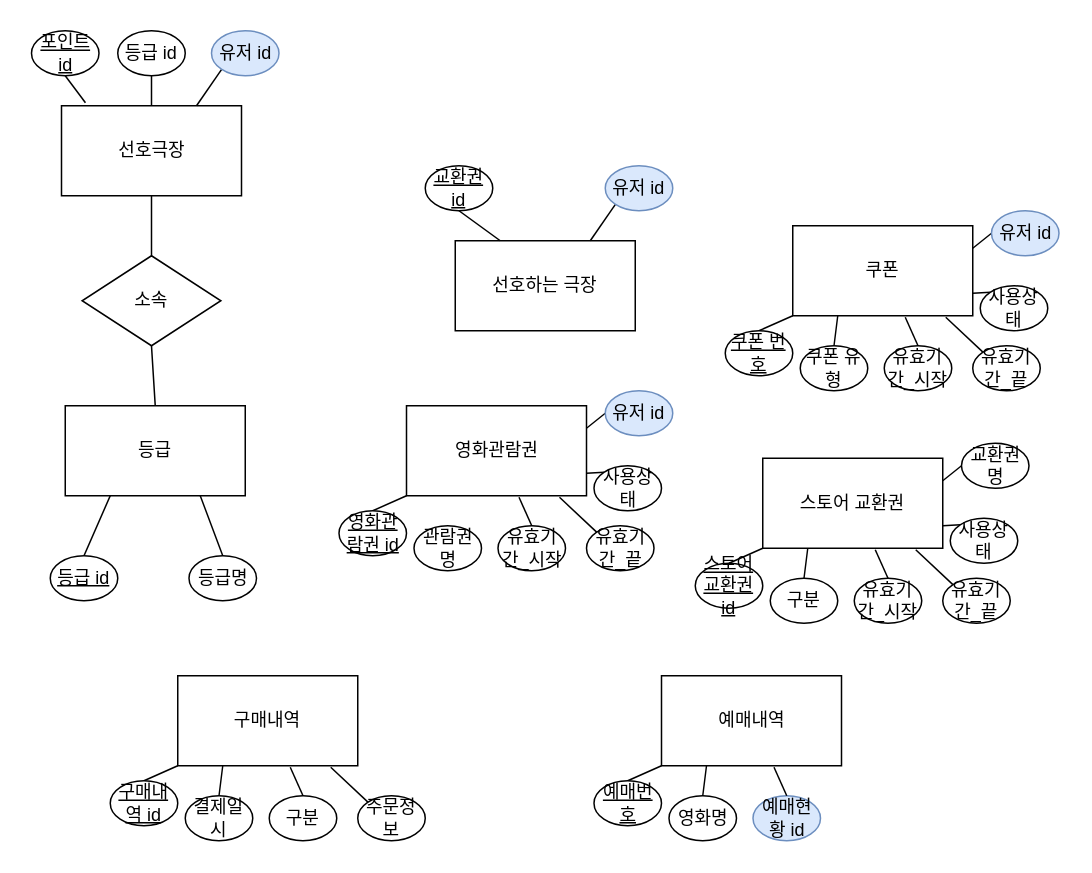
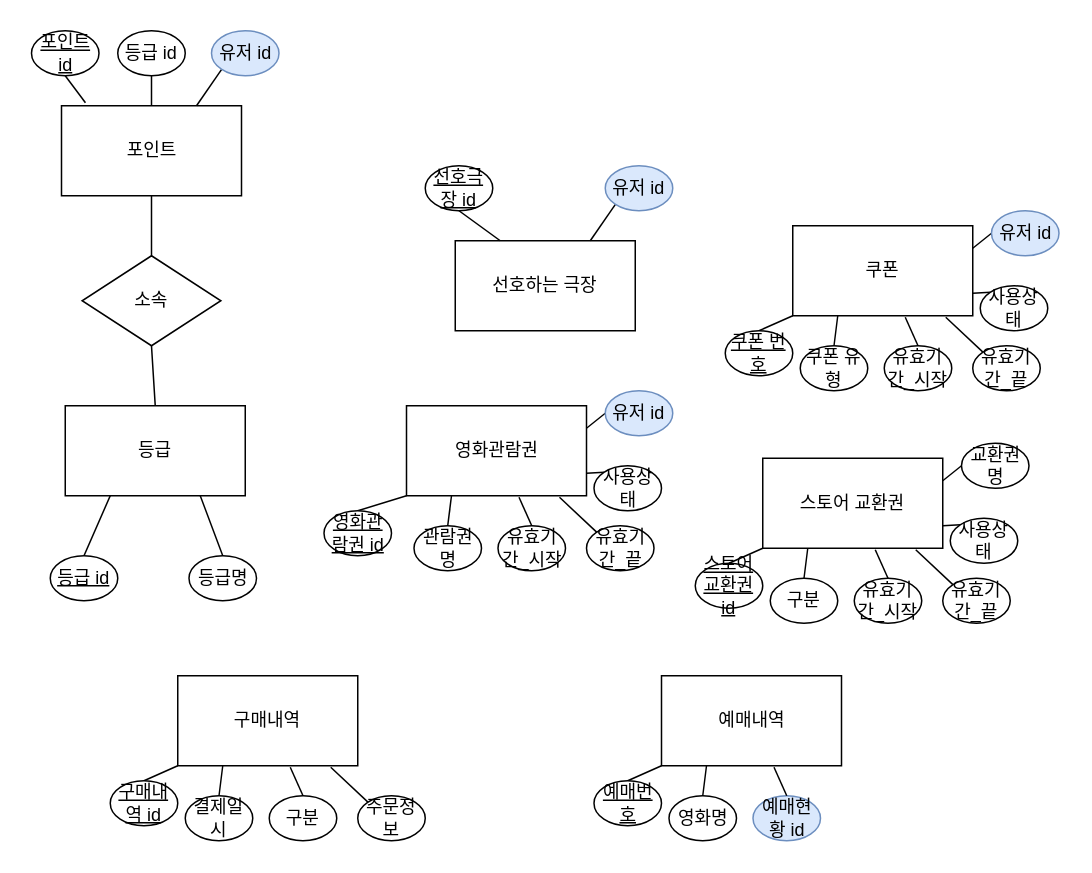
(152, 151) -> (152, 151)
(459, 188) -> (459, 188)
none -> (450, 511)
(373, 533) -> (358, 533)
